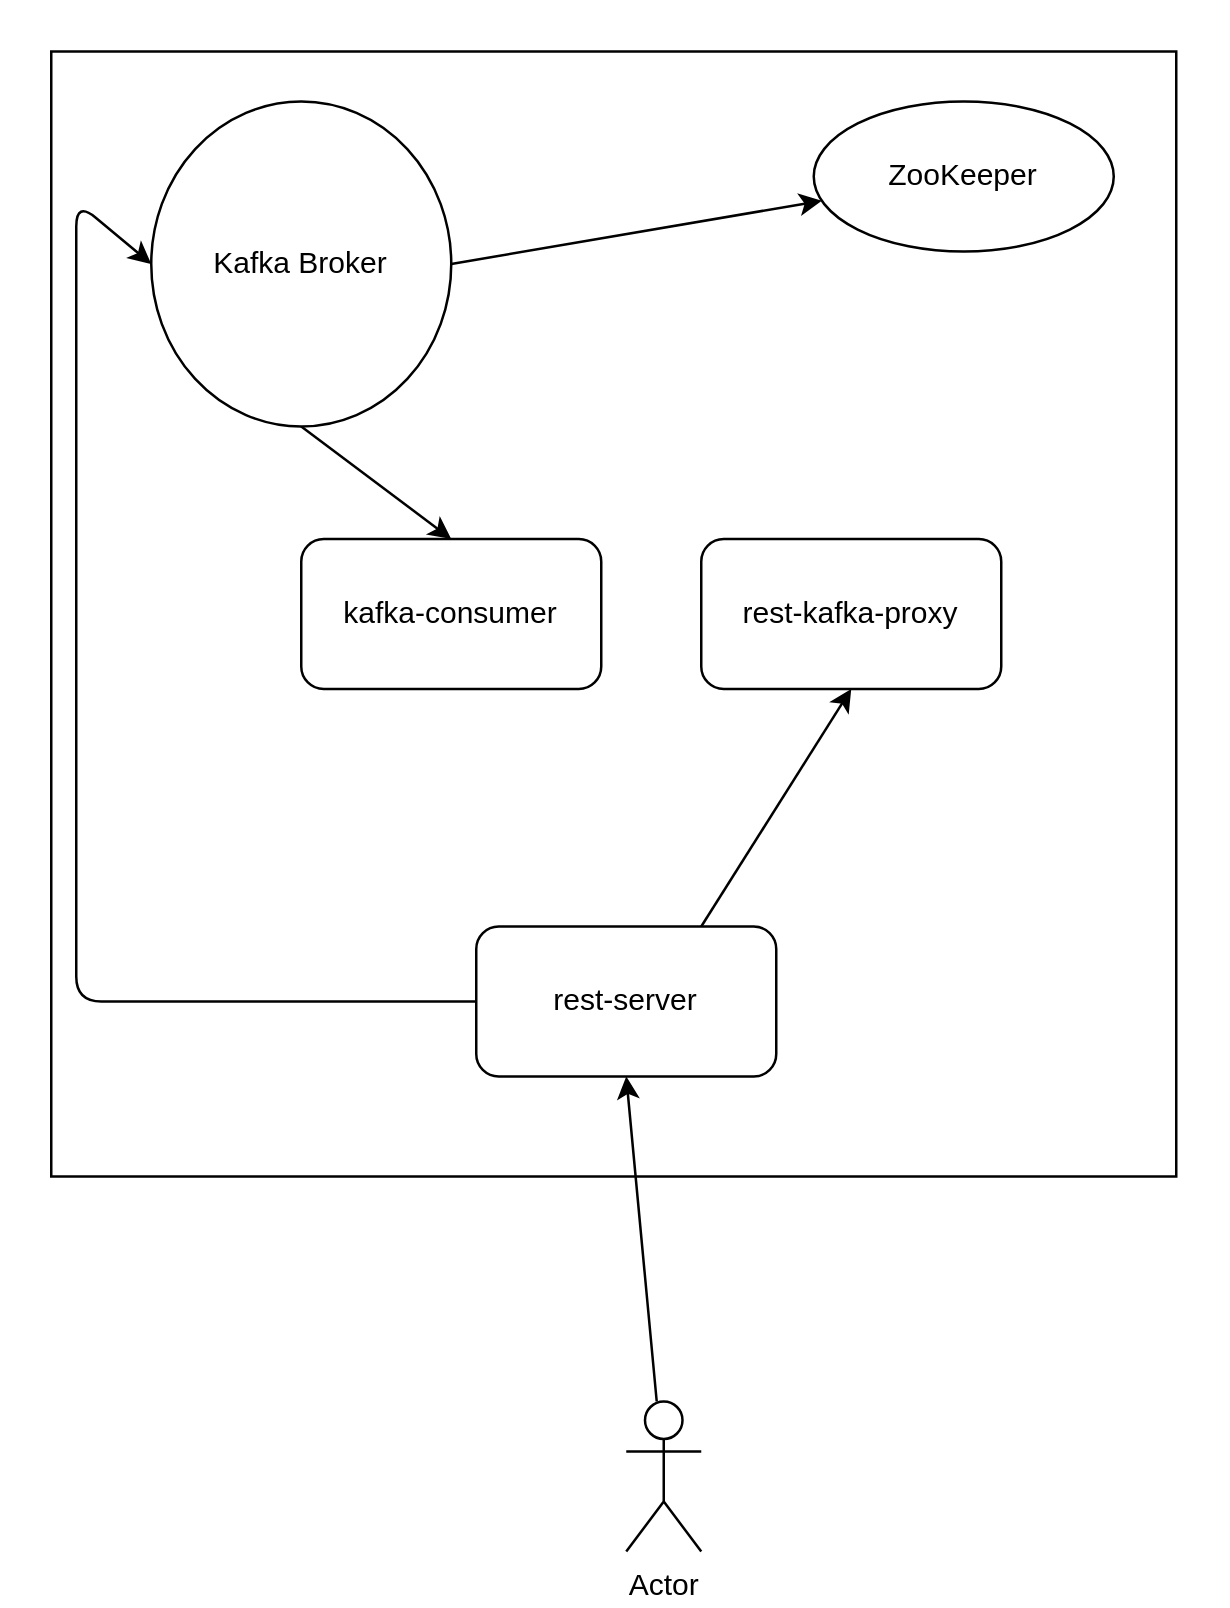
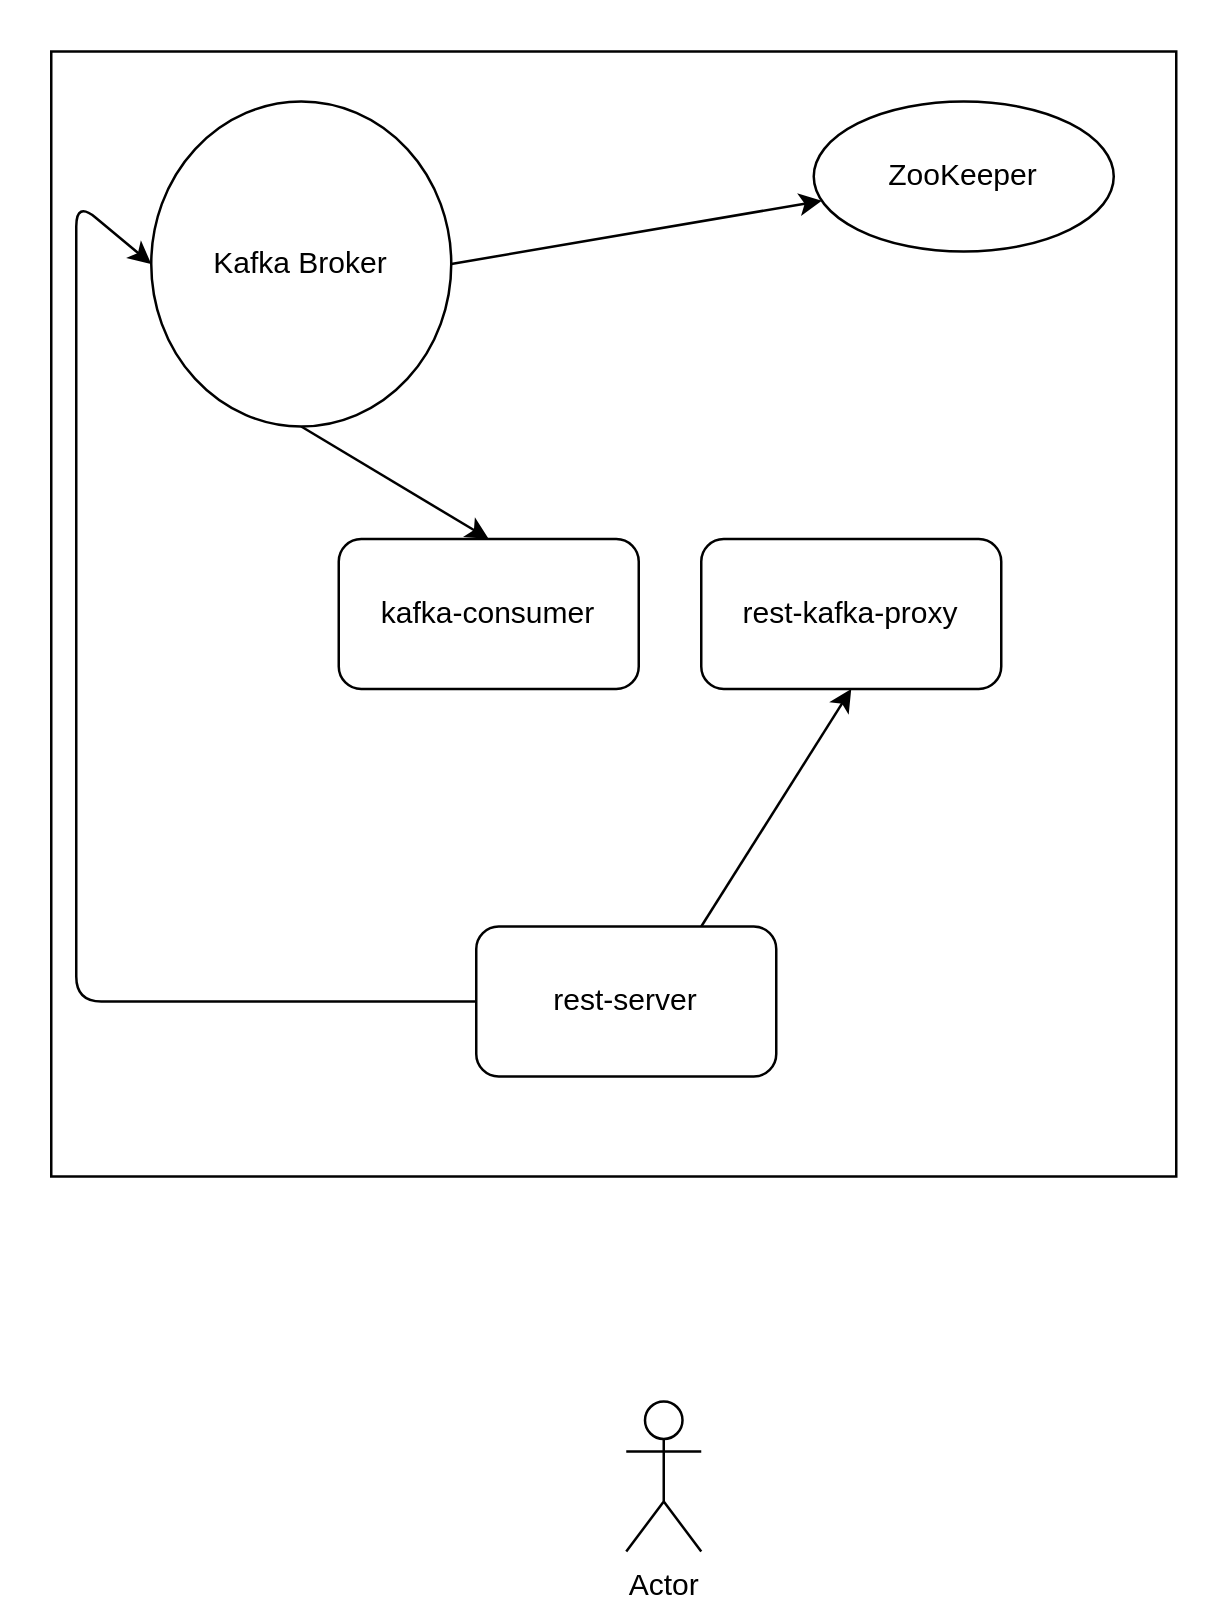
(451, 614) -> (489, 614)
(642, 1247) -> none
